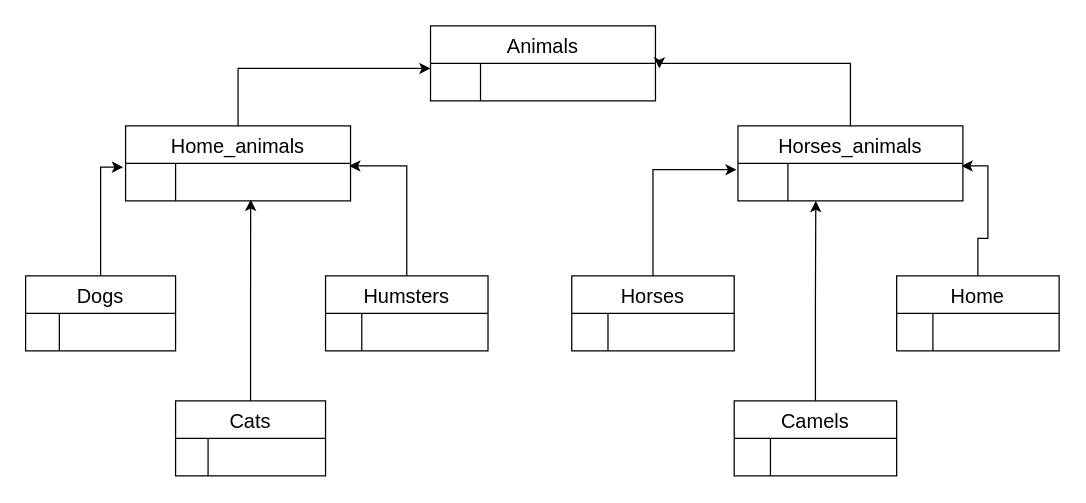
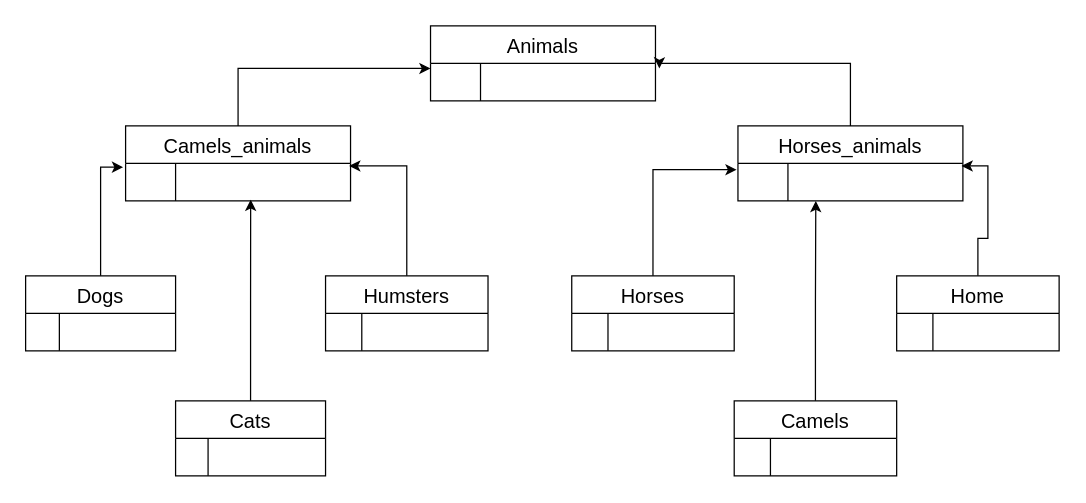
(238, 146) -> (238, 146)
